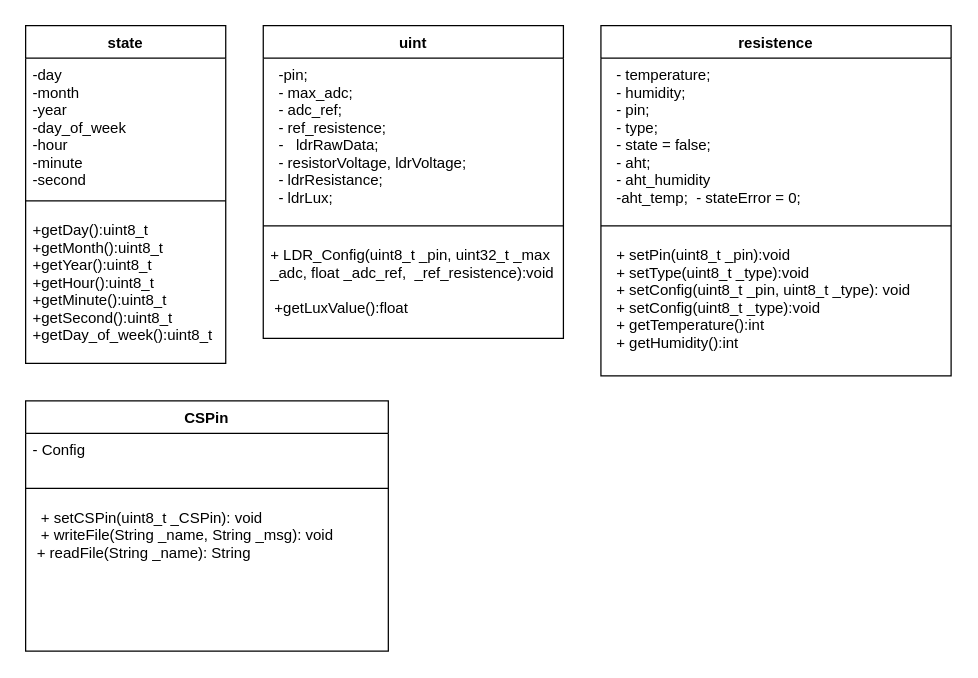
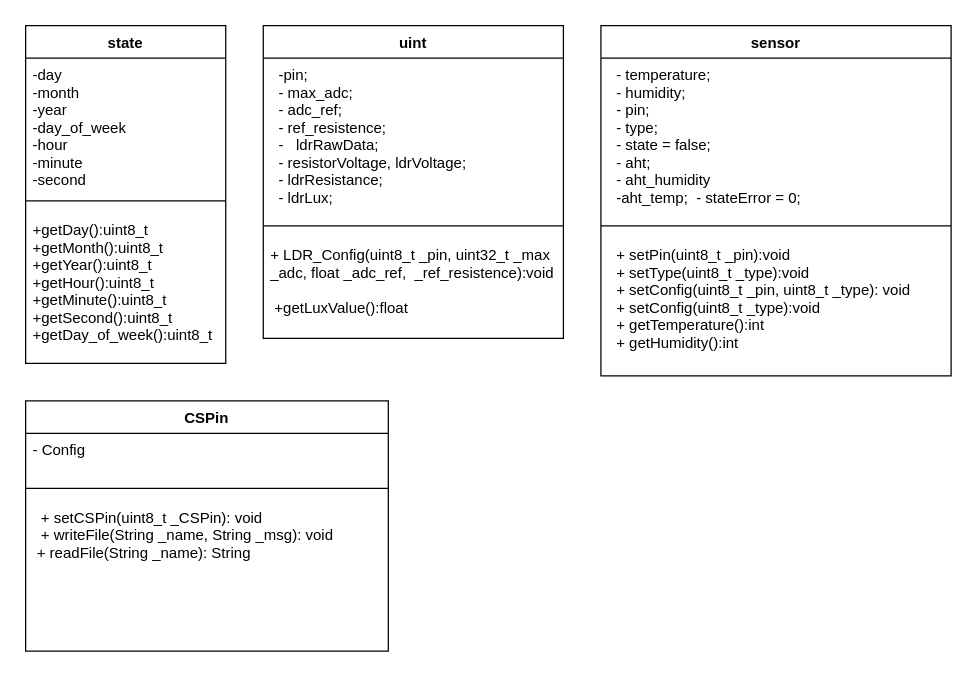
(775, 43) -> (775, 43)
